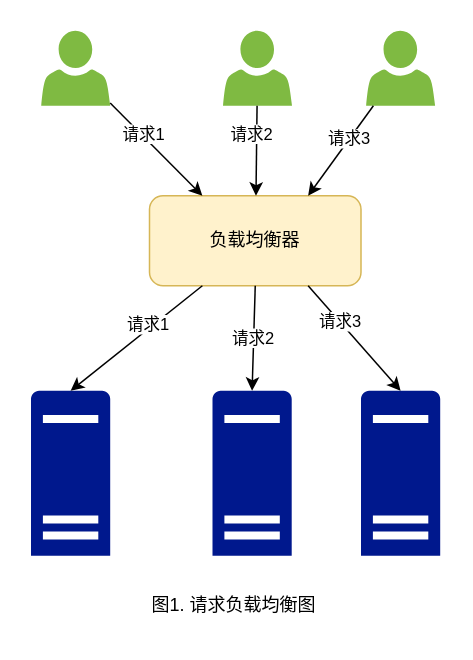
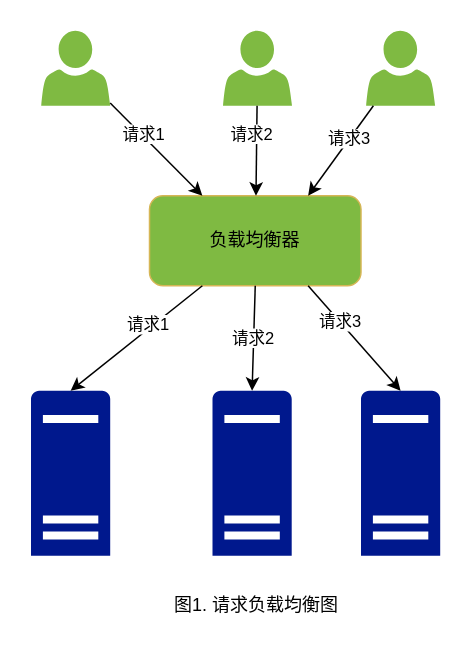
(255, 241) -> (255, 241)
(233, 605) -> (256, 605)
